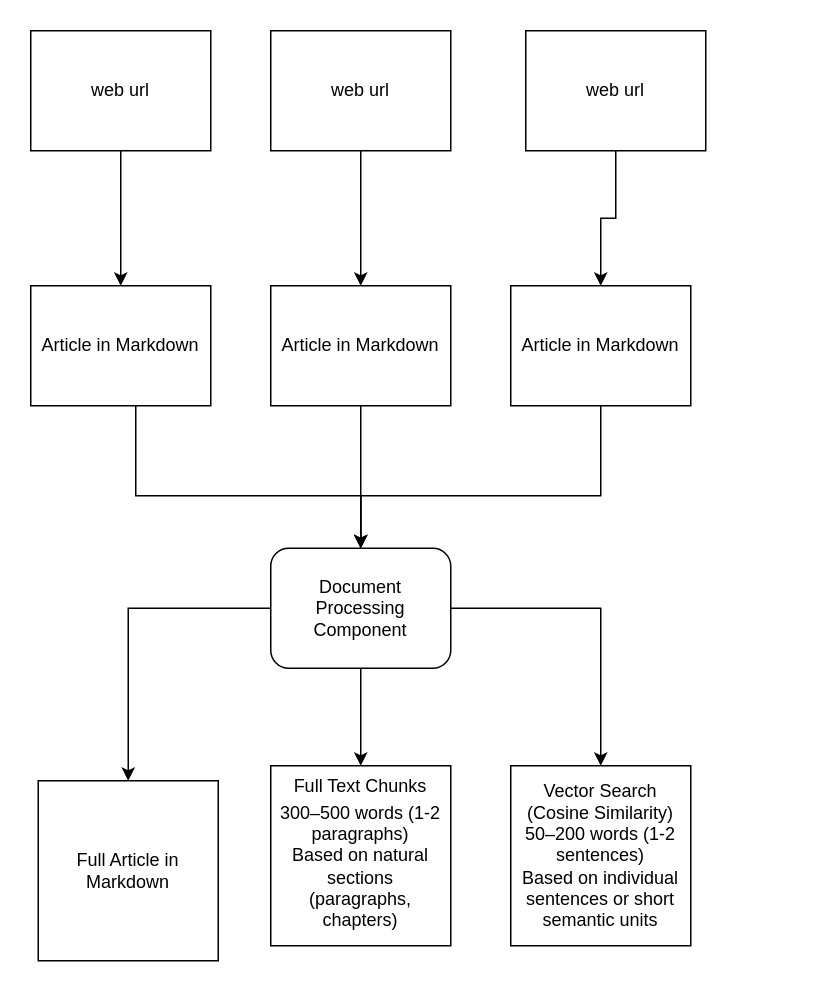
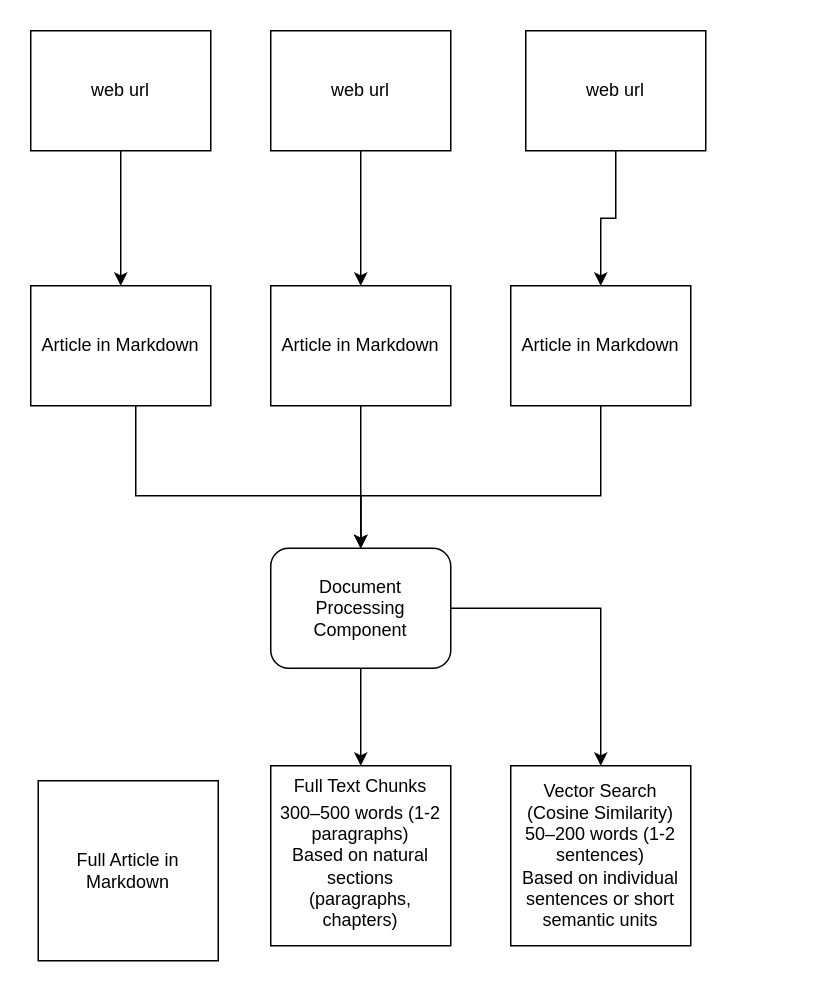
(128, 618) -> none
